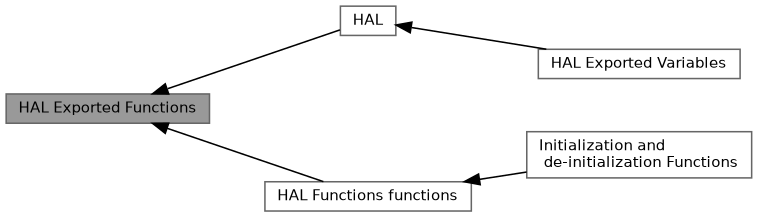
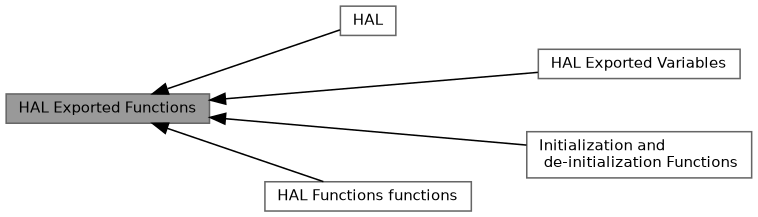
(479, 38) -> (382, 86)
(503, 176) -> (376, 132)
